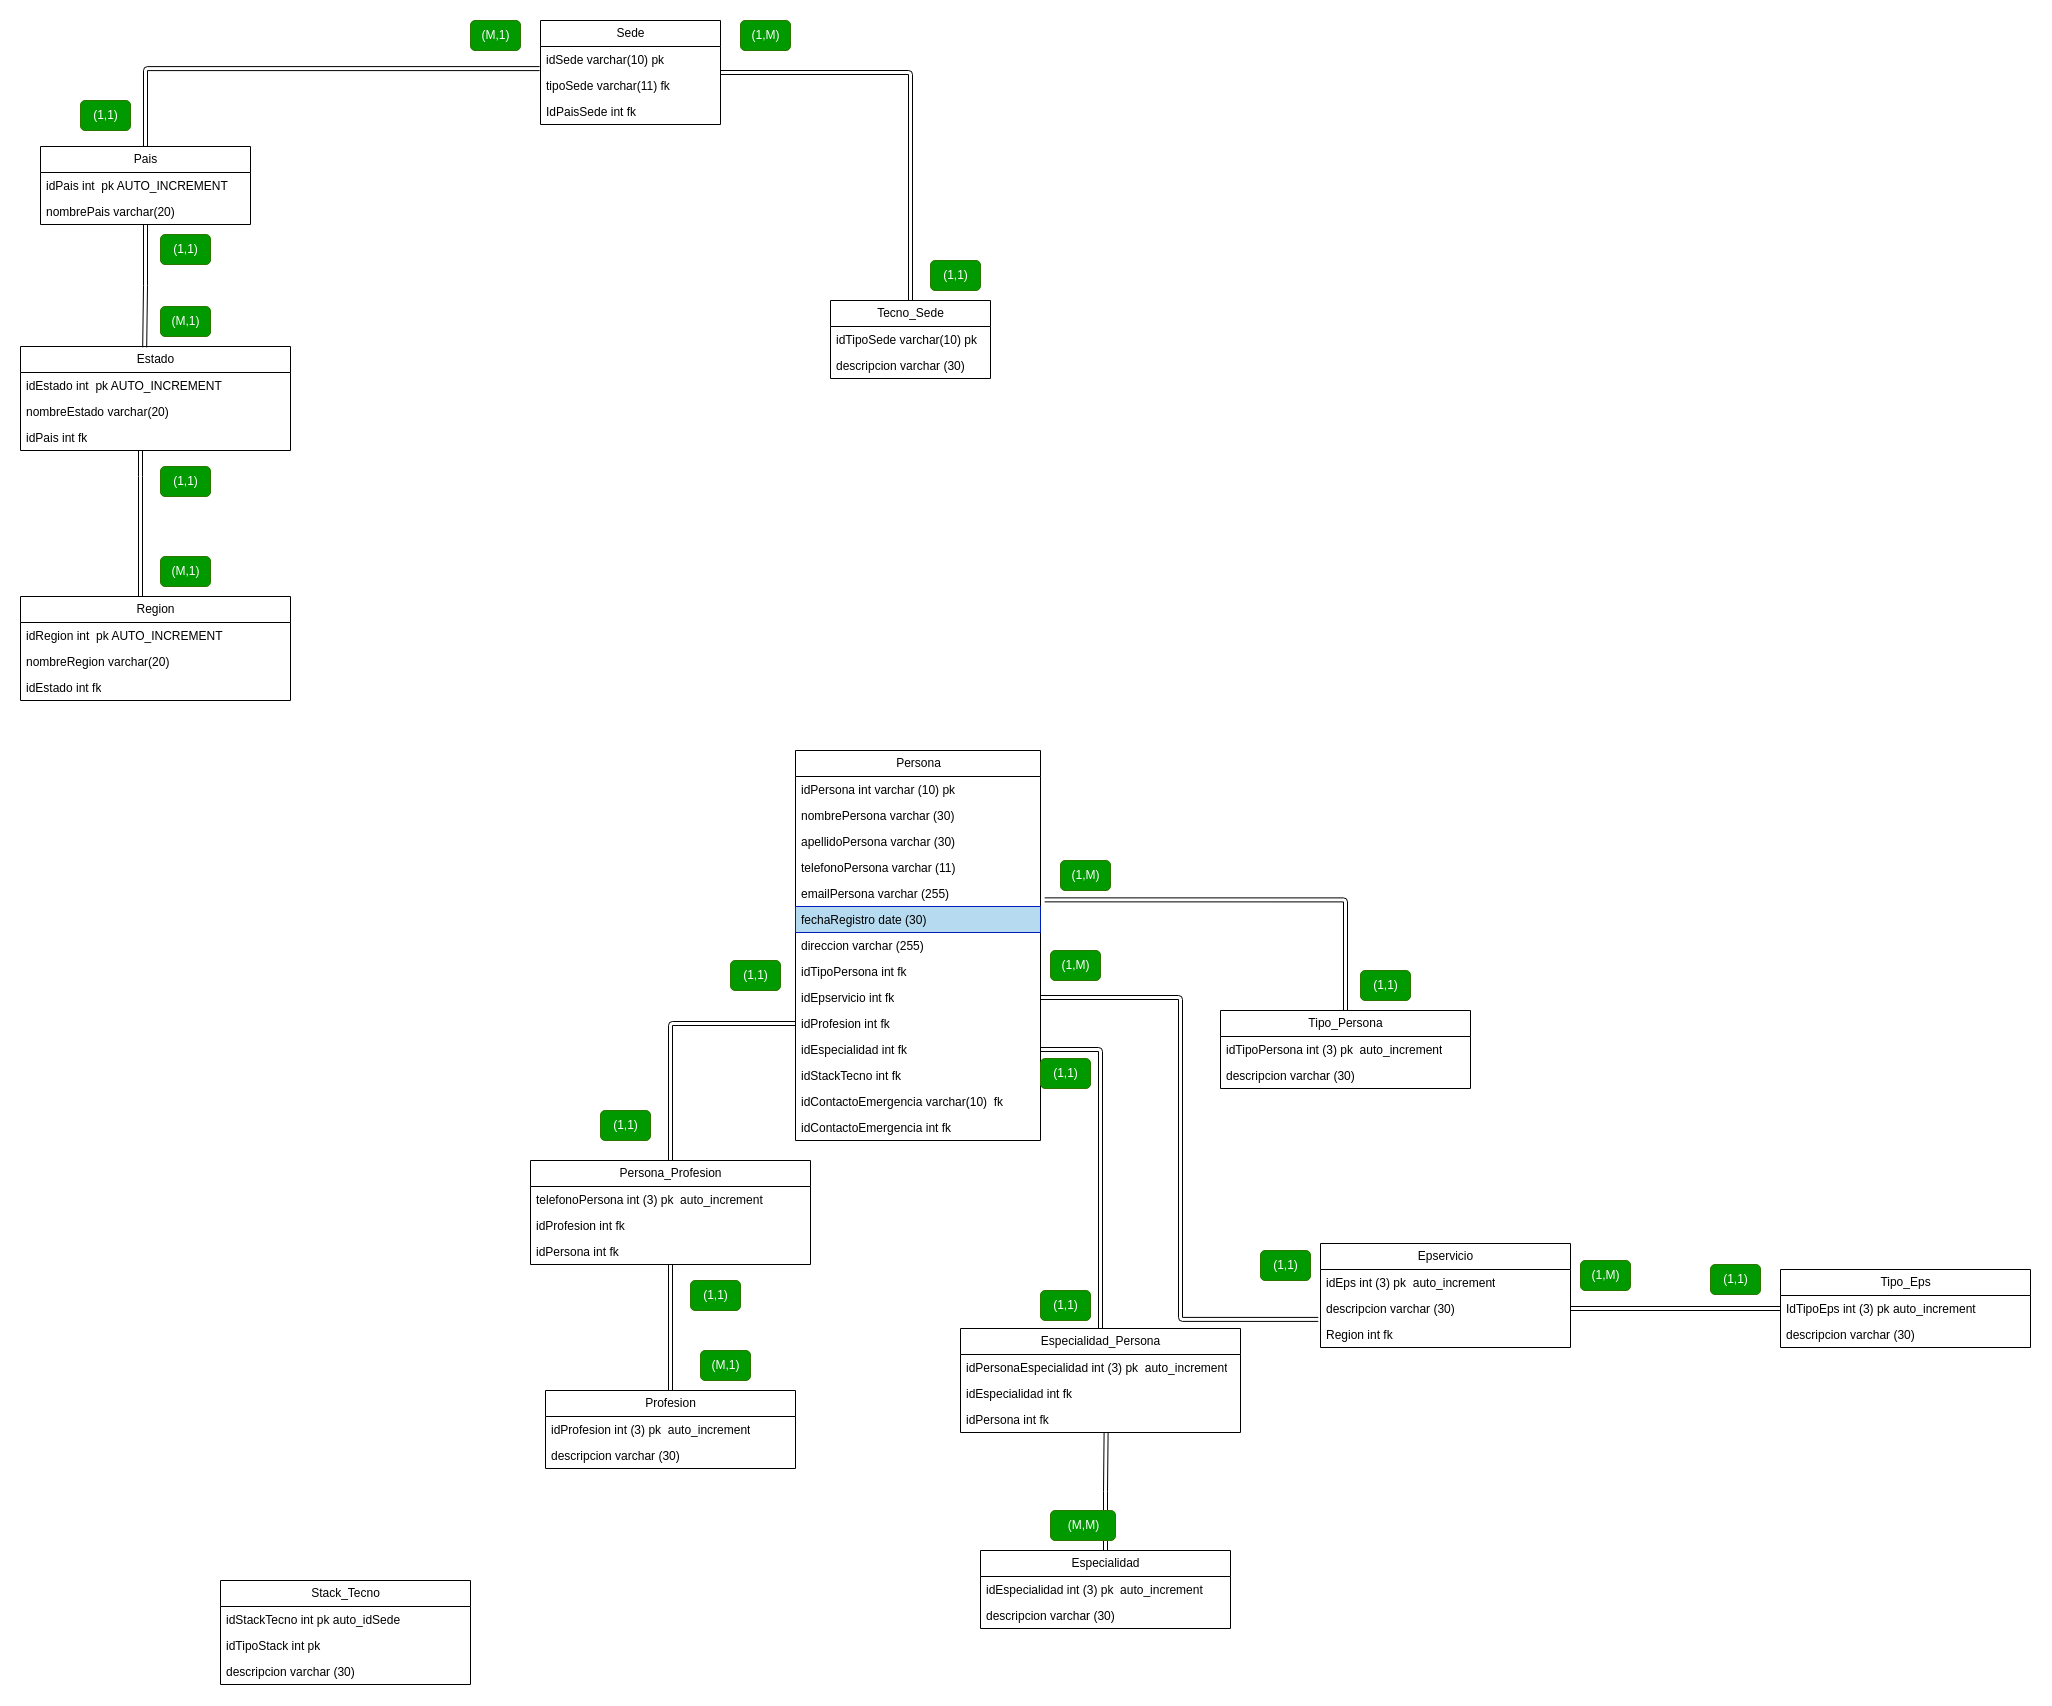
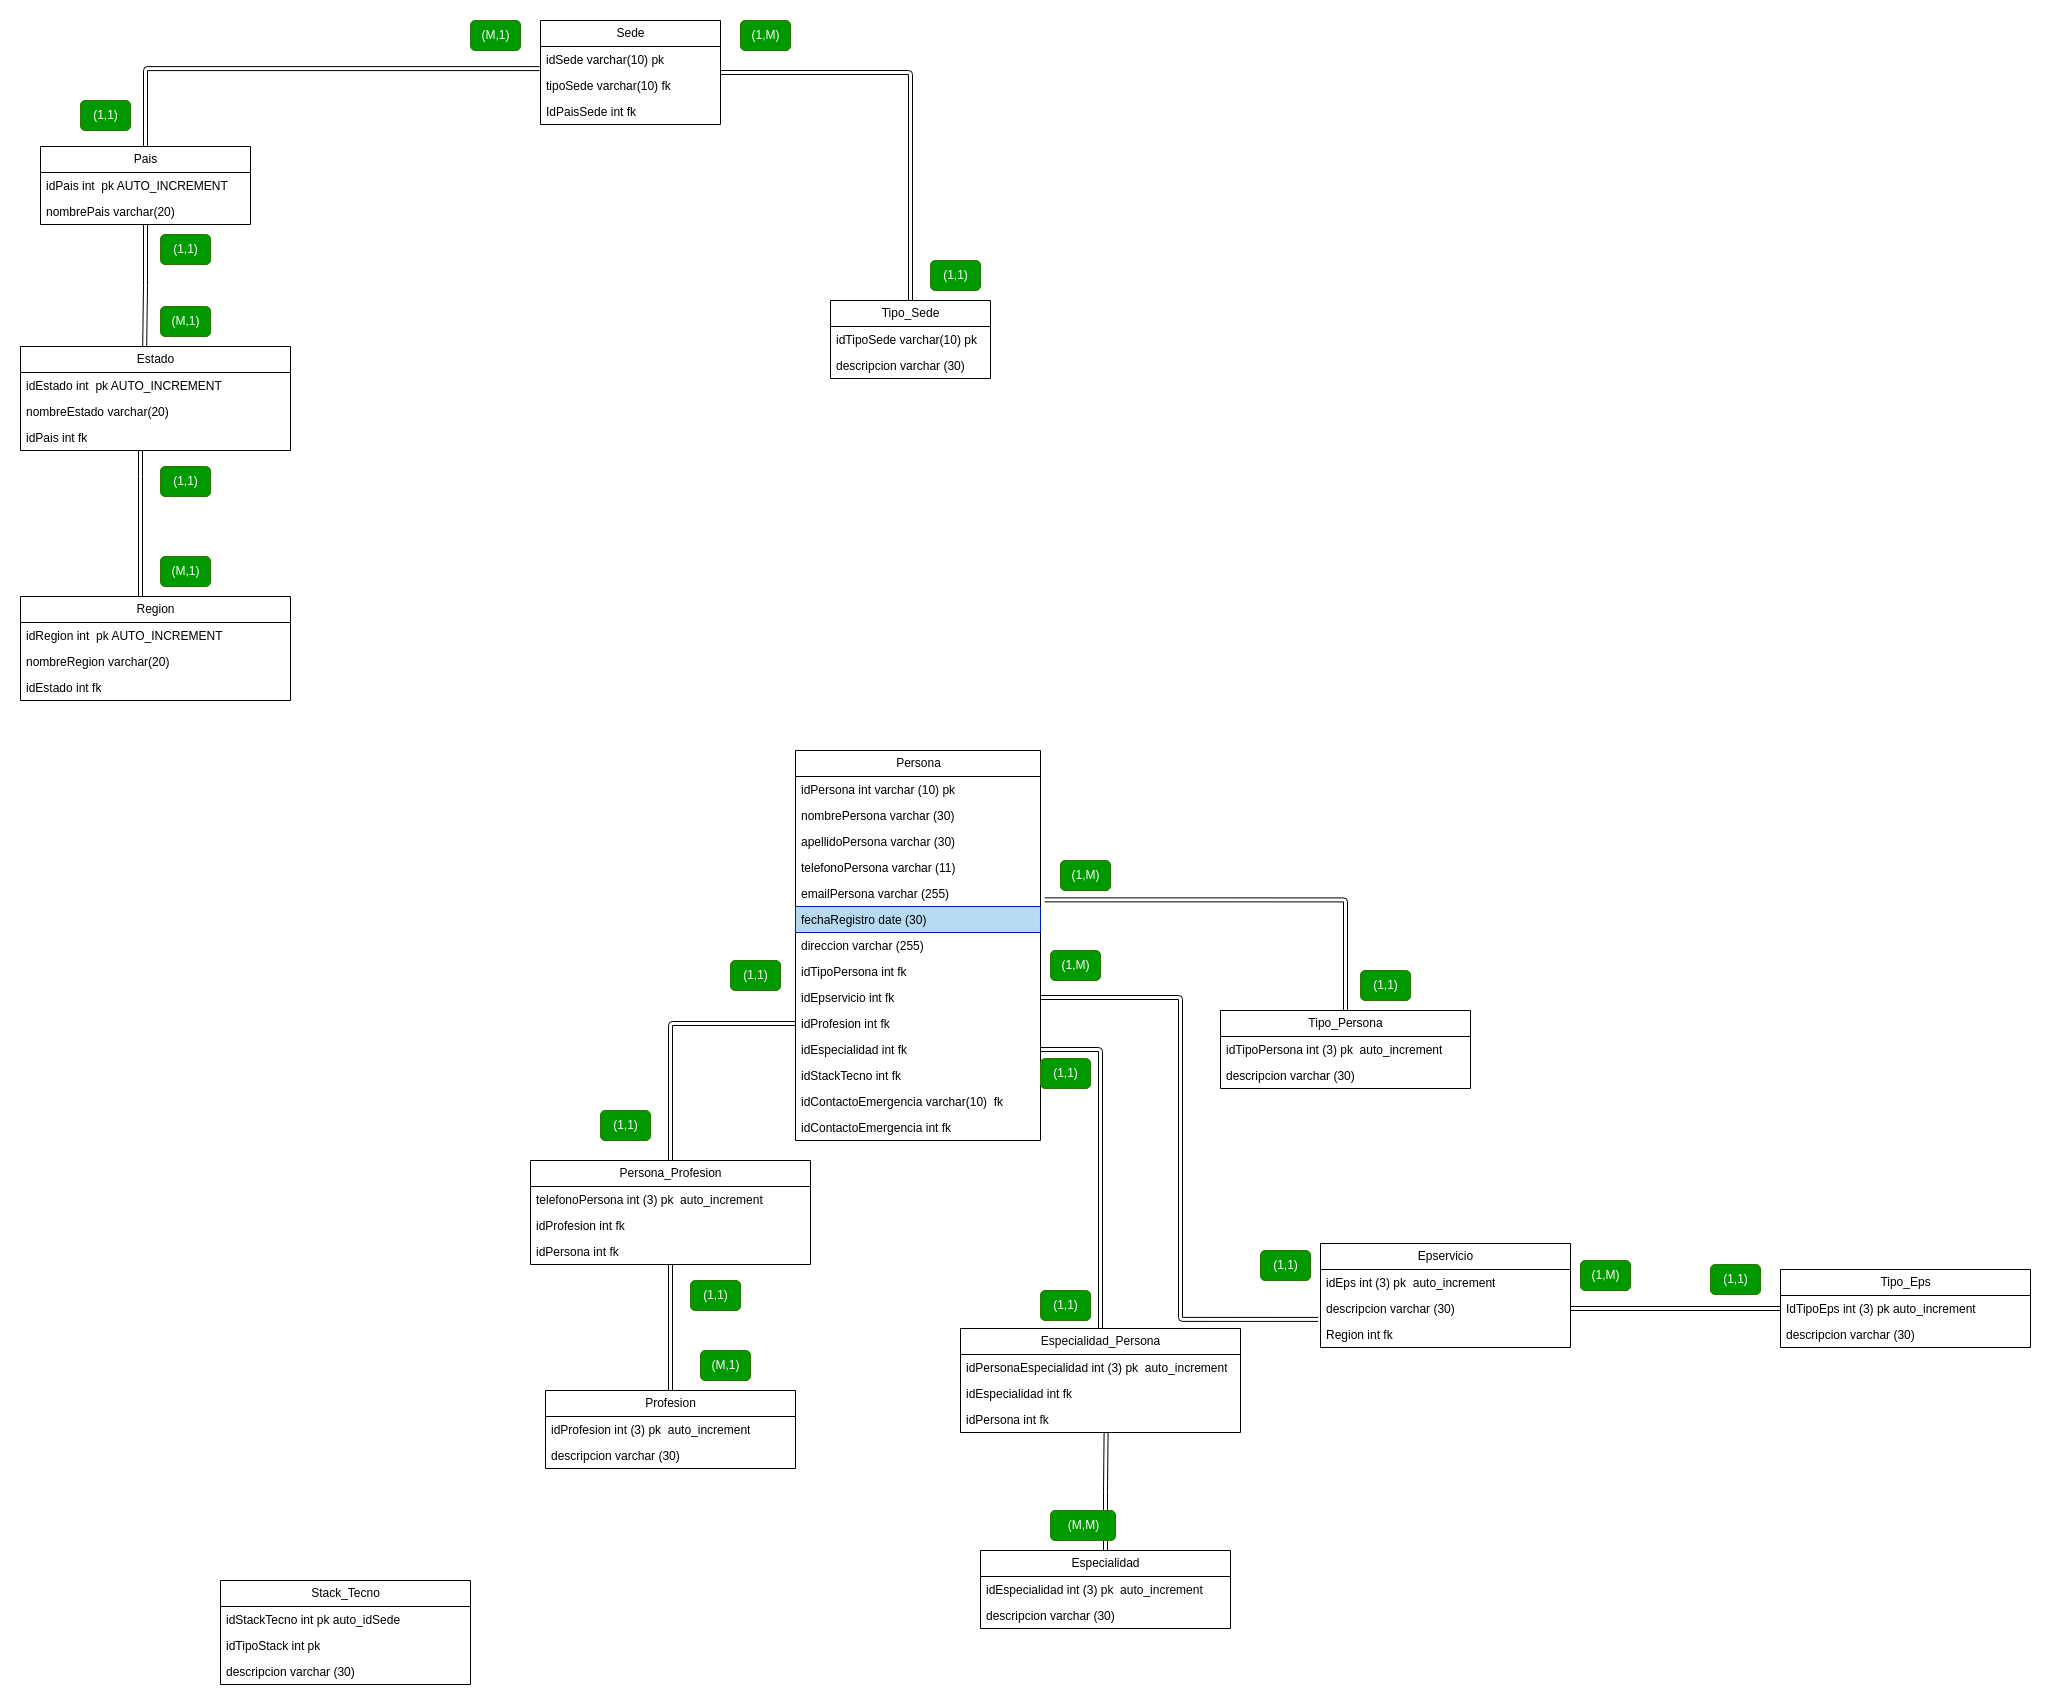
(621, 87) -> (621, 87)
(911, 314) -> (911, 314)
